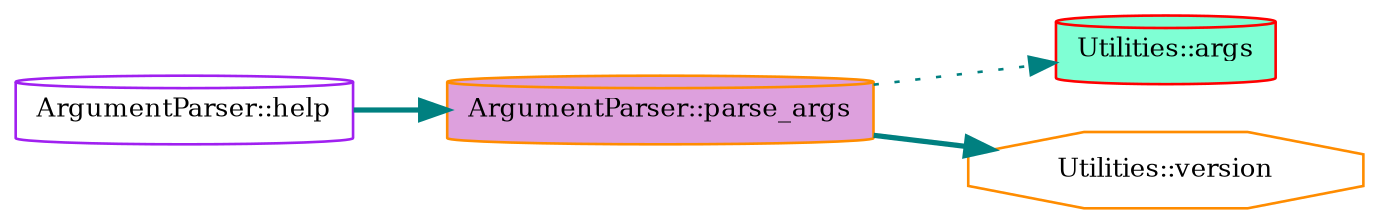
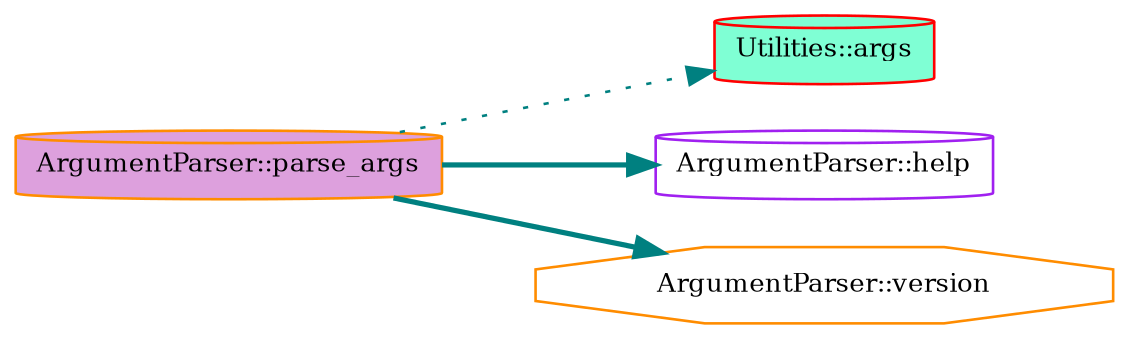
(387, 110) -> (535, 165)
(1166, 170) -> (824, 285)
